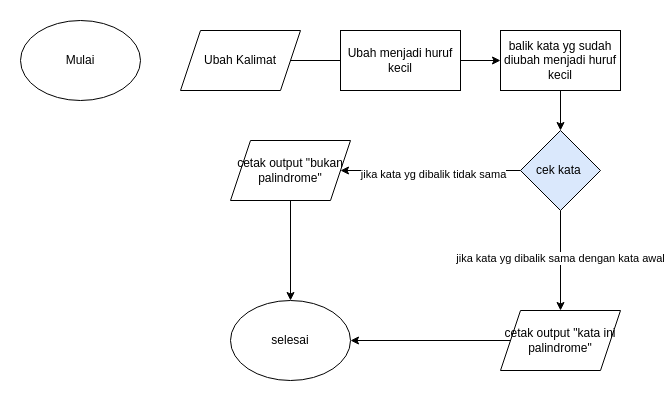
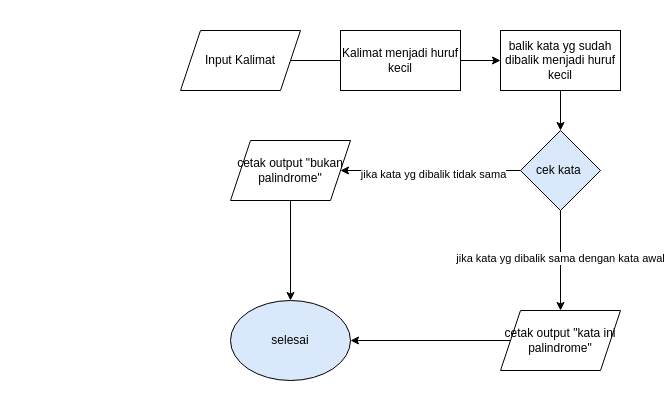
(81, 61) -> none
(241, 61) -> (241, 61)
(401, 61) -> (401, 61)
(561, 61) -> (561, 61)
(291, 341) -> (291, 341)
